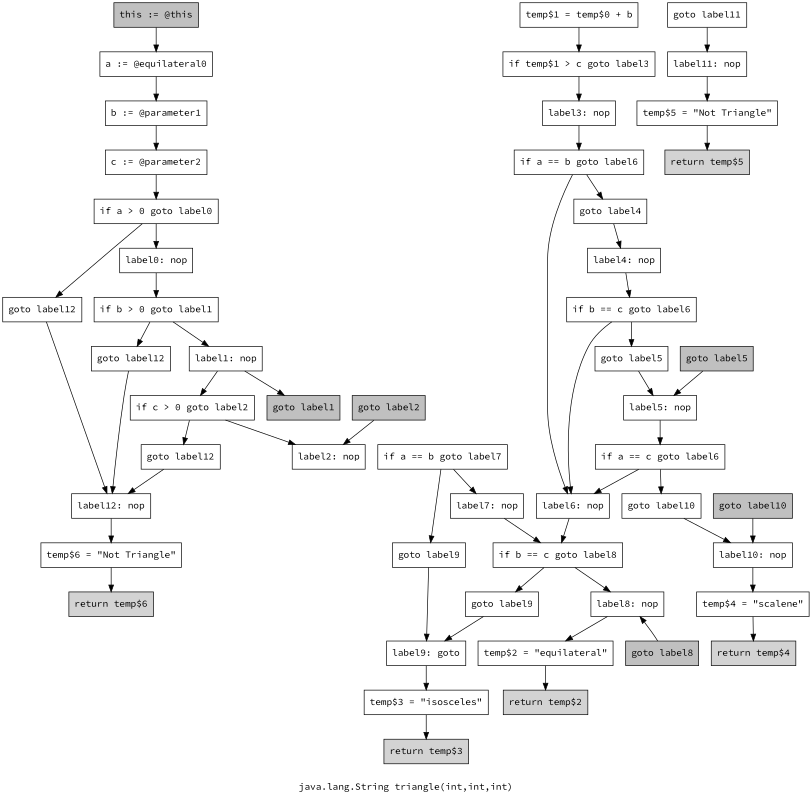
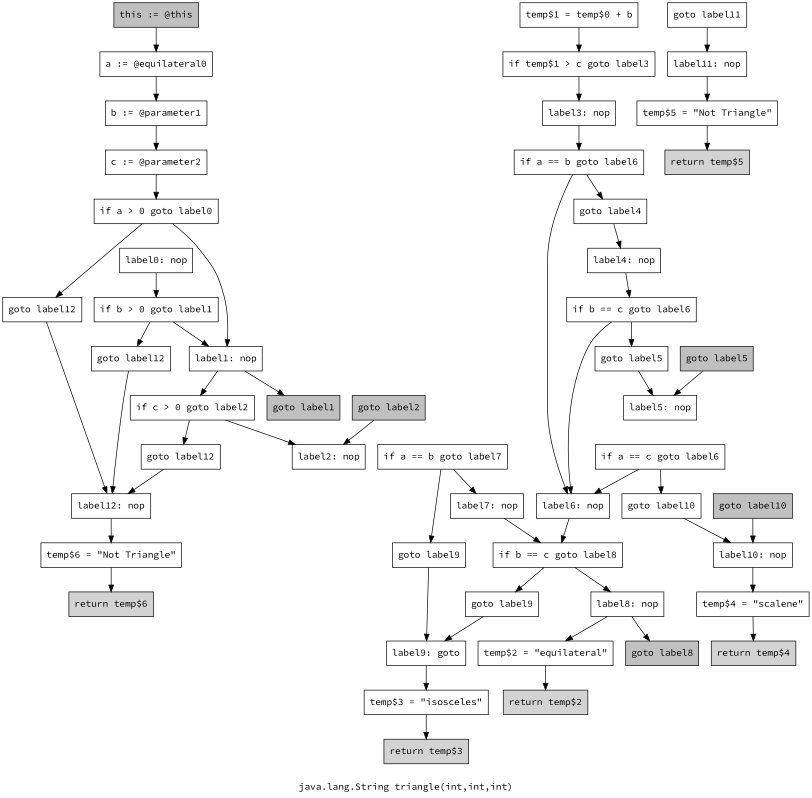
(156, 233) -> (216, 274)
(660, 429) -> none
(651, 631) -> (638, 626)
